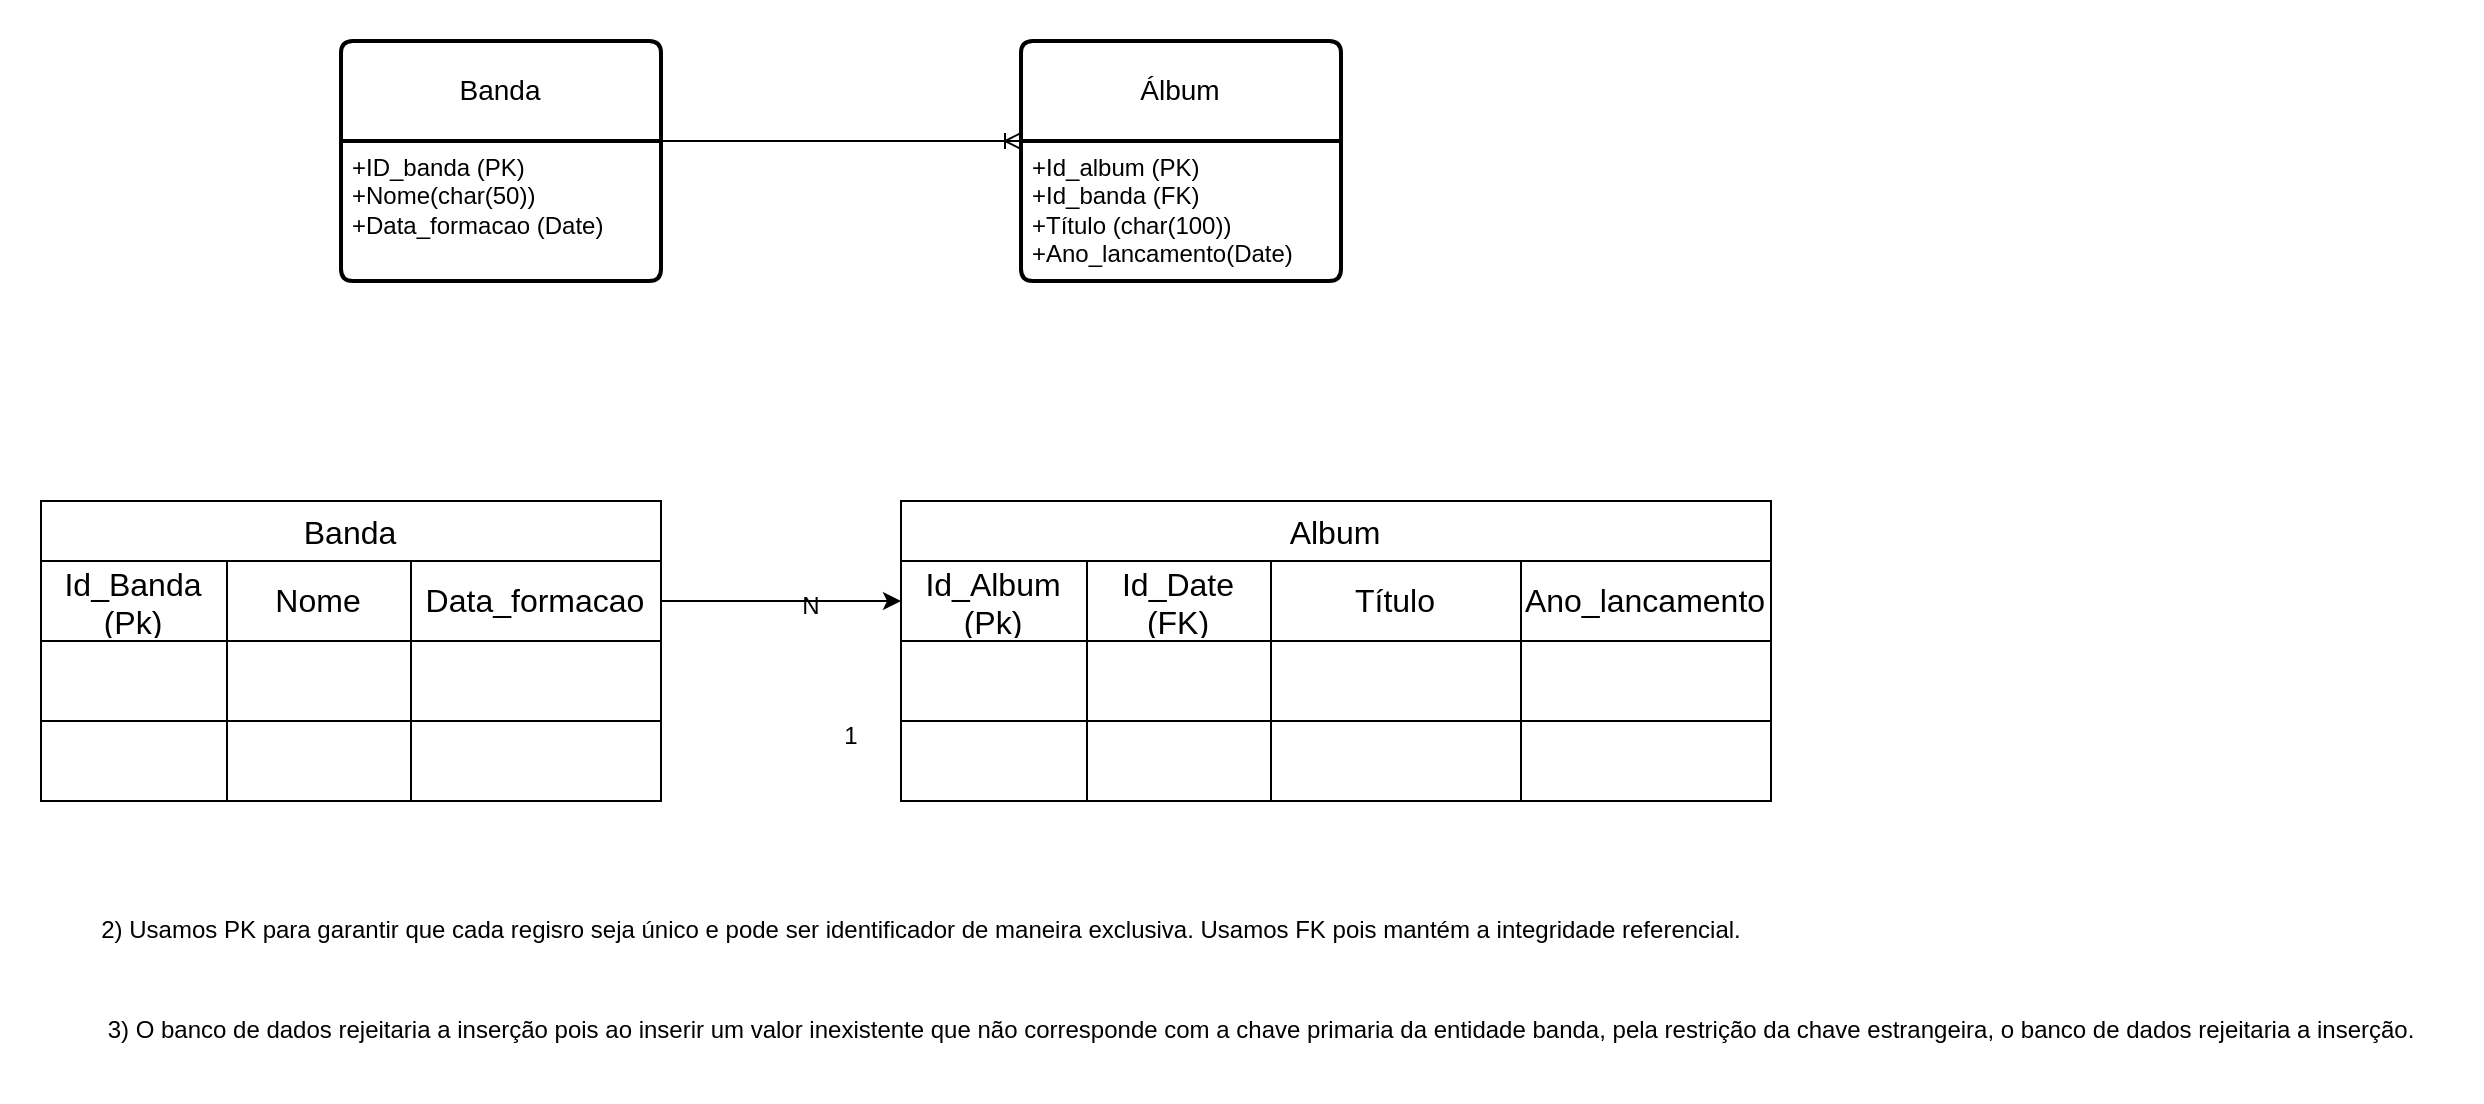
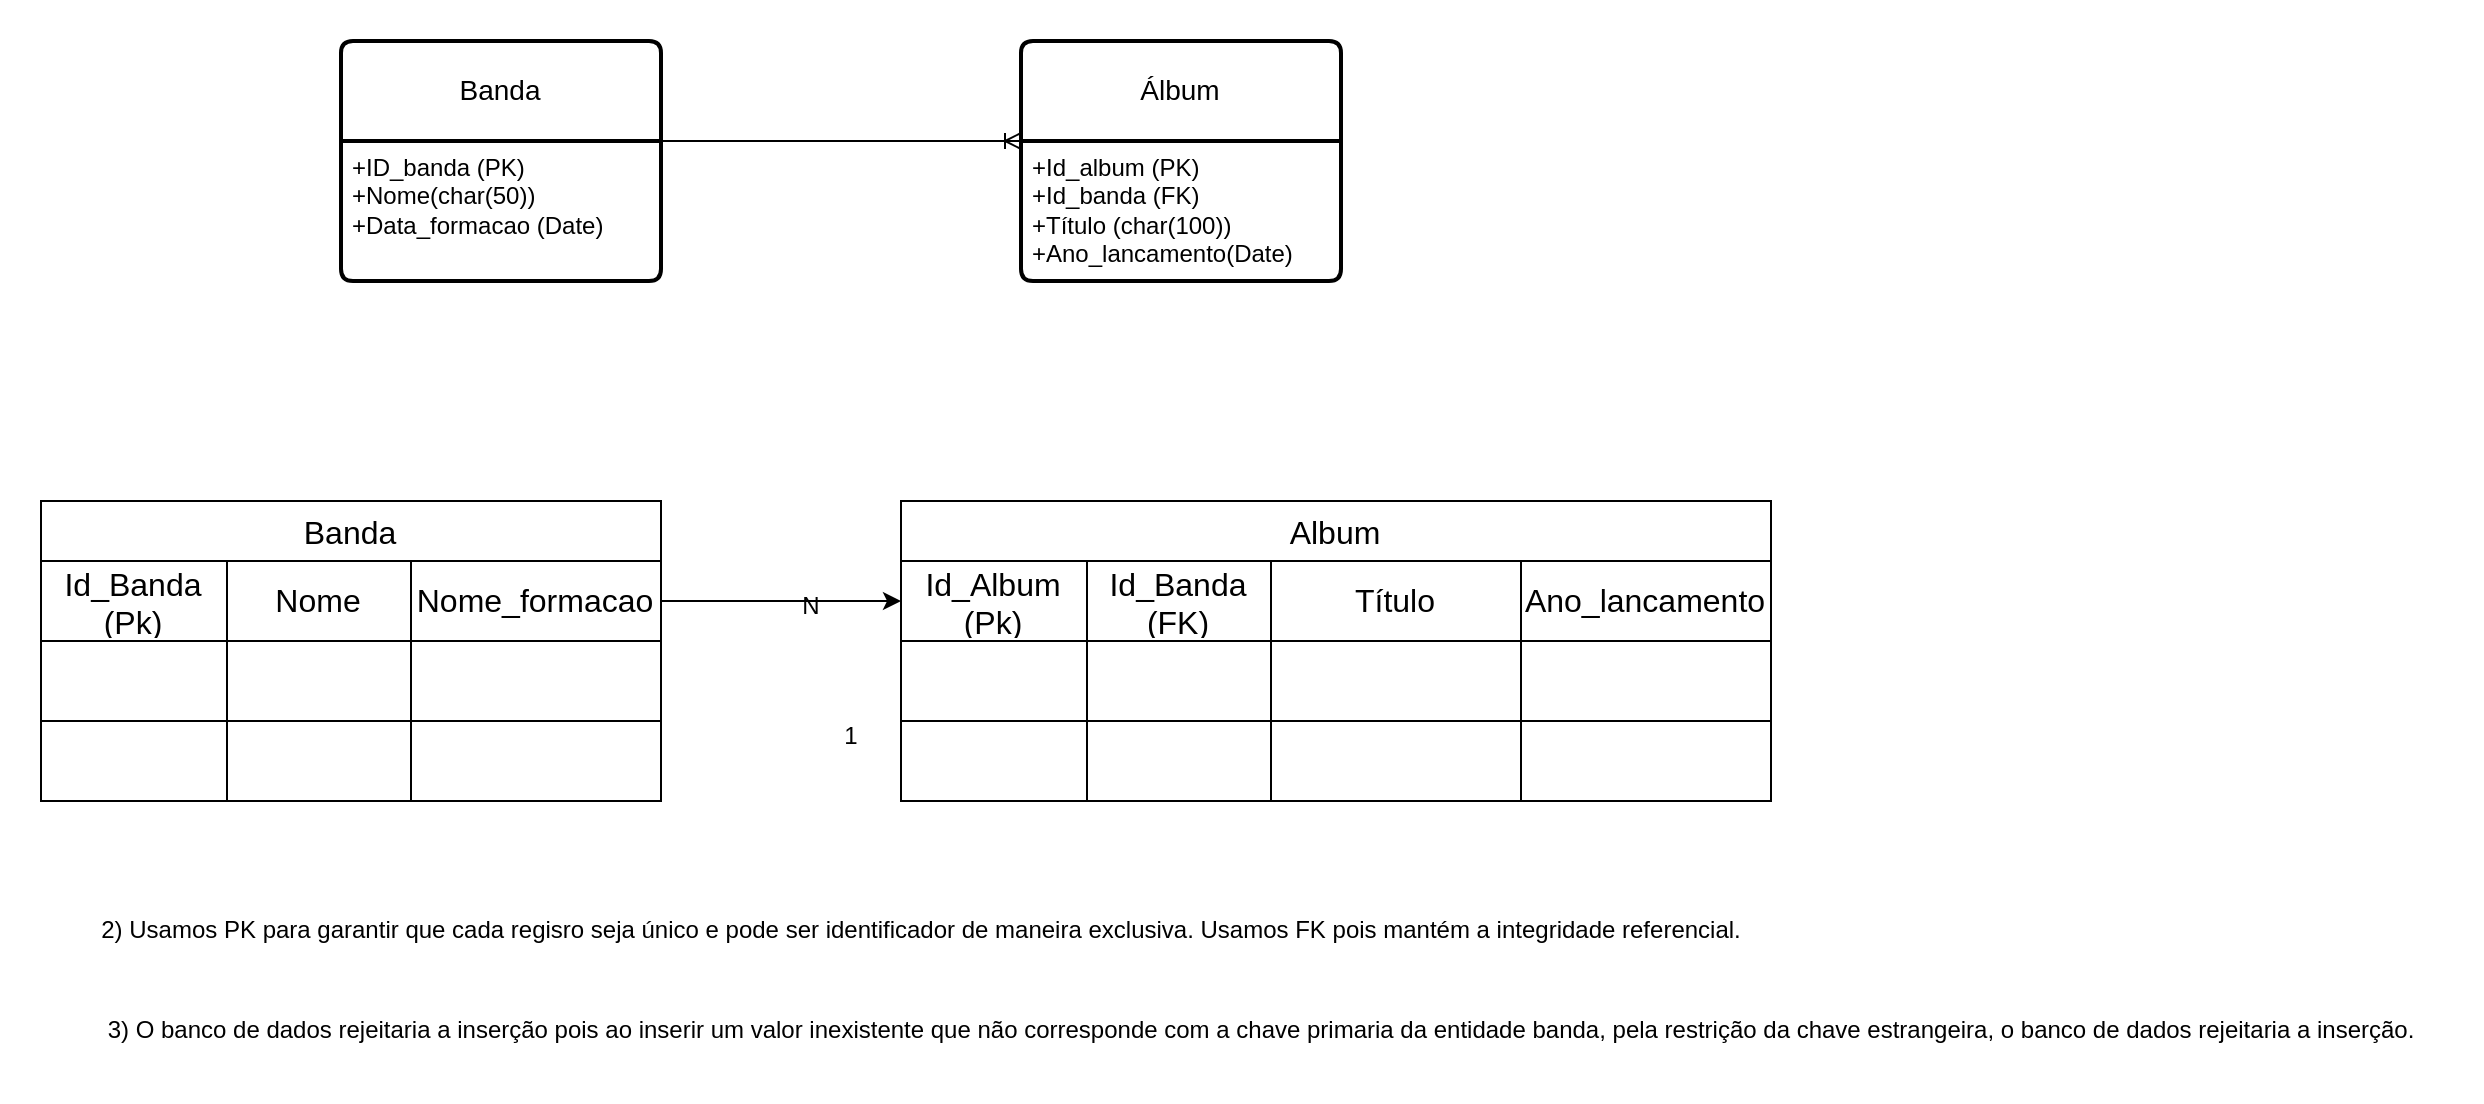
(536, 601) -> (536, 601)
(1179, 601) -> (1179, 601)
